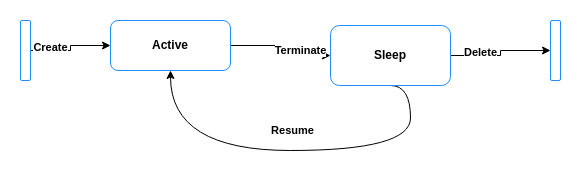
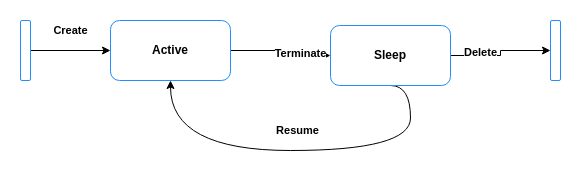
(171, 46) -> (171, 51)
